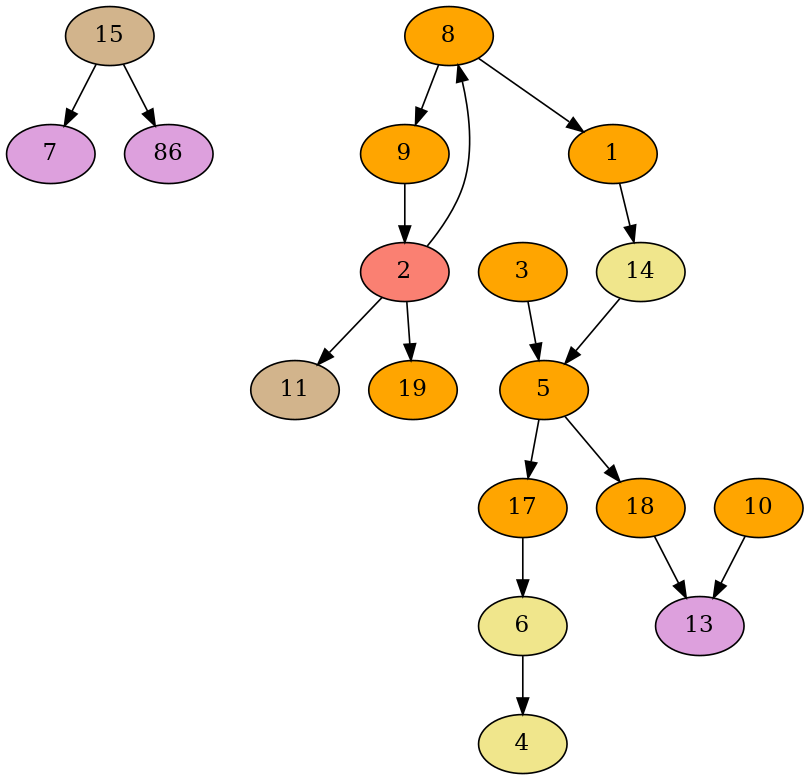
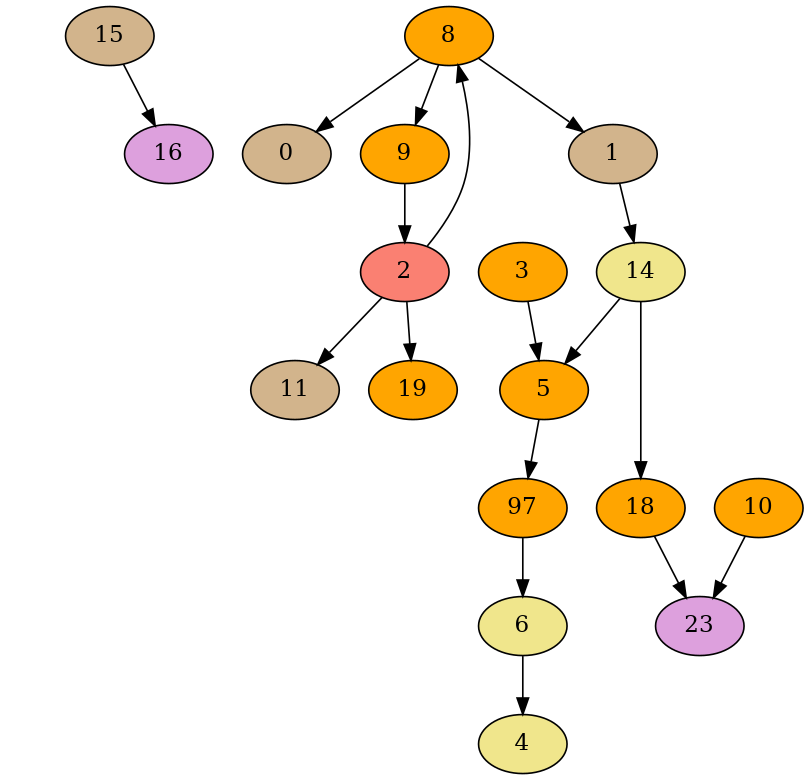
(51, 154) -> none
(169, 154) -> (169, 154)
none -> (287, 154)
(613, 154) -> (613, 154)
(587, 443) -> (641, 382)
(523, 508) -> (523, 508)
(700, 626) -> (700, 626)
